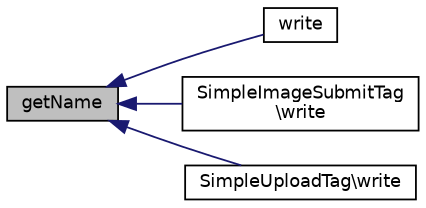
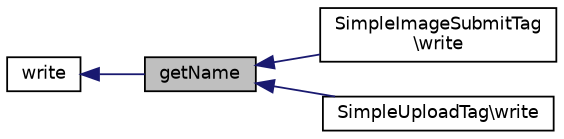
(193, 55) -> (122, 74)
